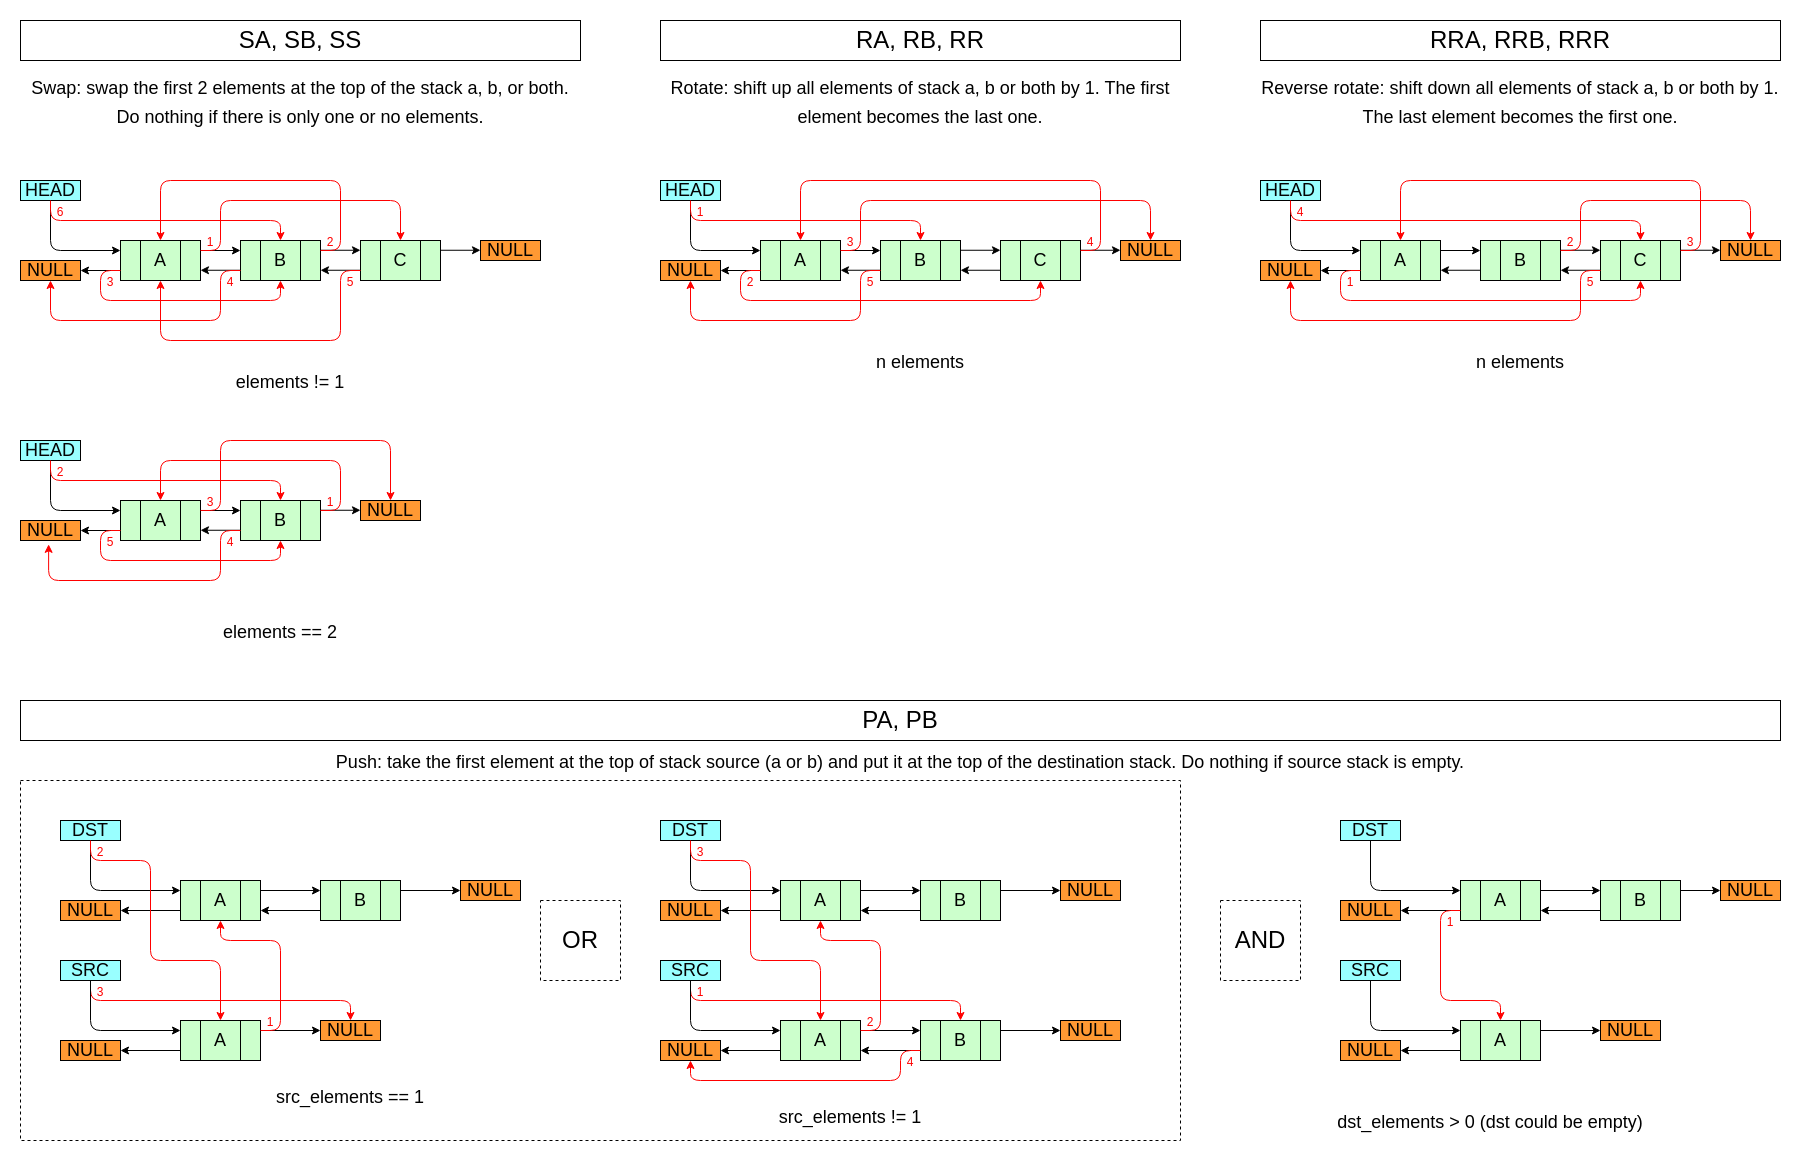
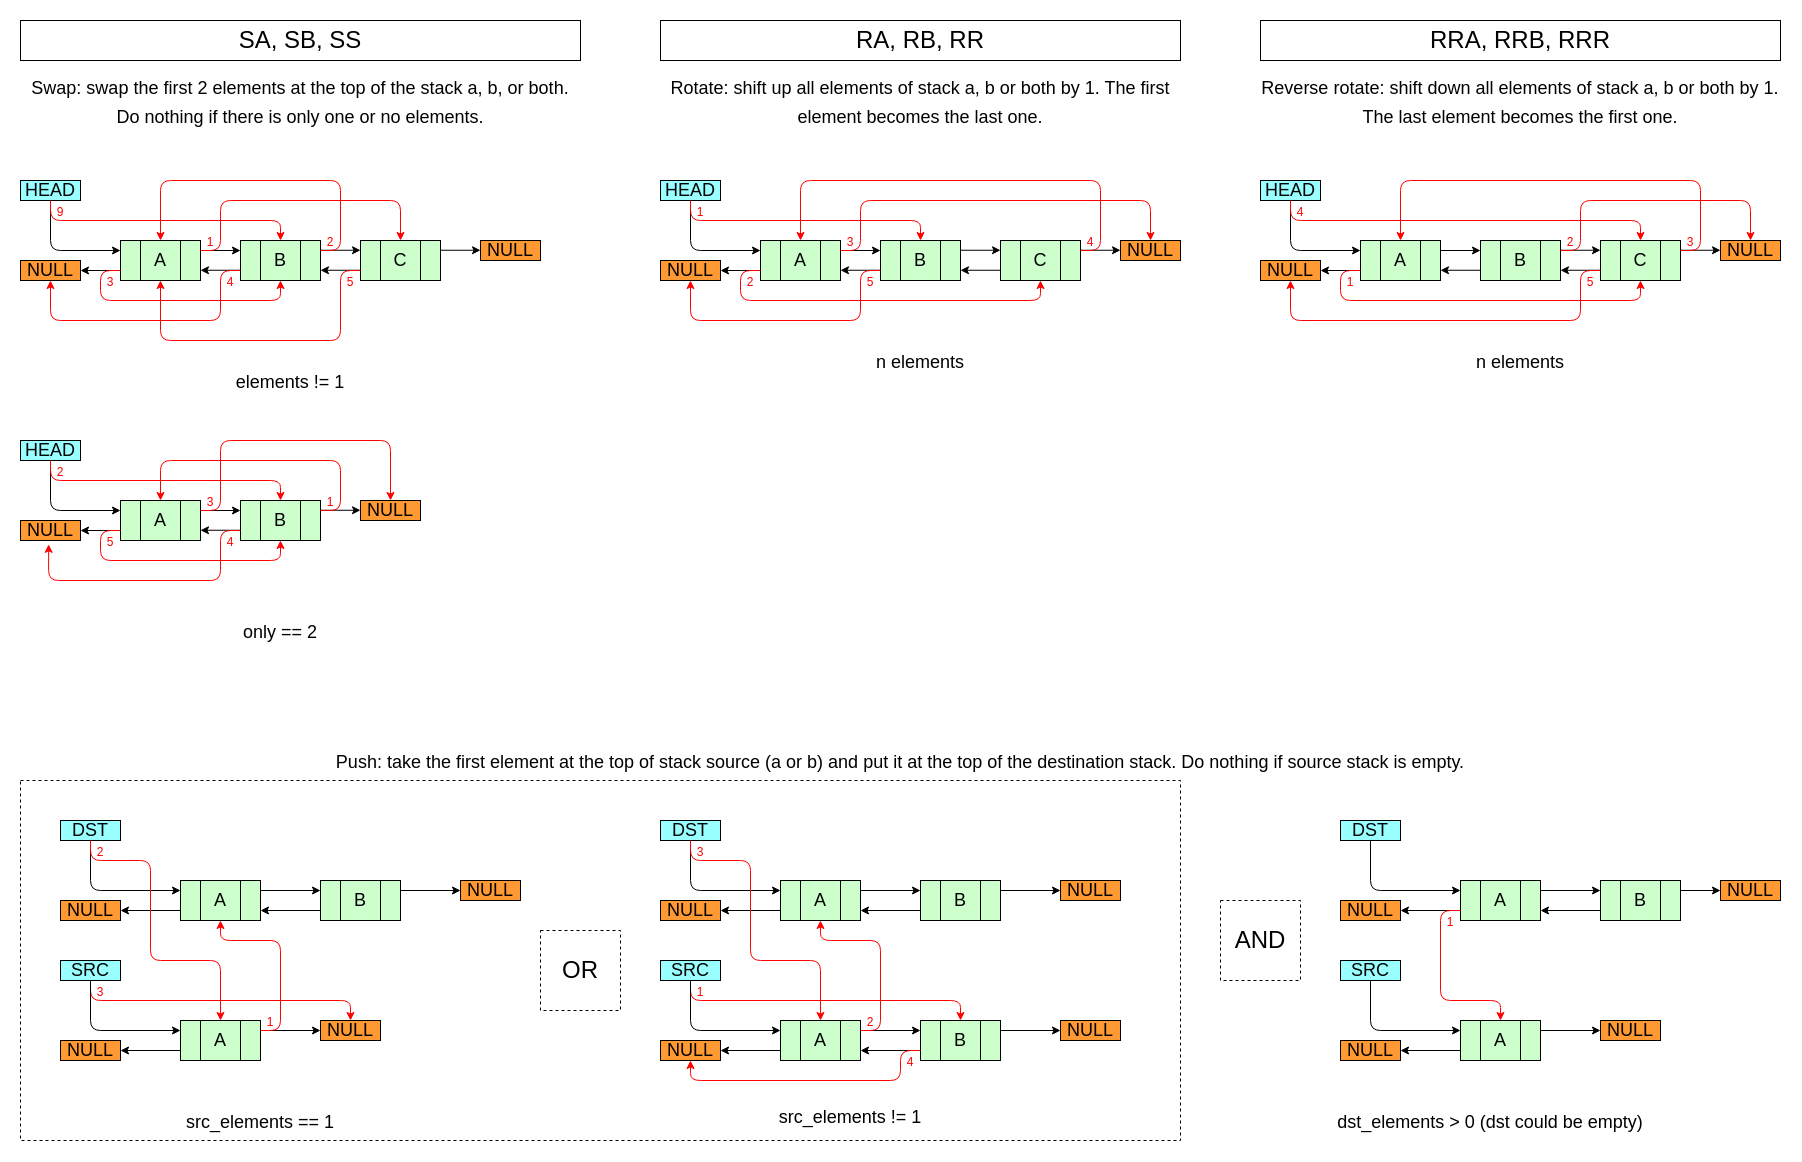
(61, 211) -> (61, 211)
(281, 631) -> (281, 631)
(901, 721) -> none
(581, 941) -> (581, 971)
(351, 1096) -> (261, 1121)
